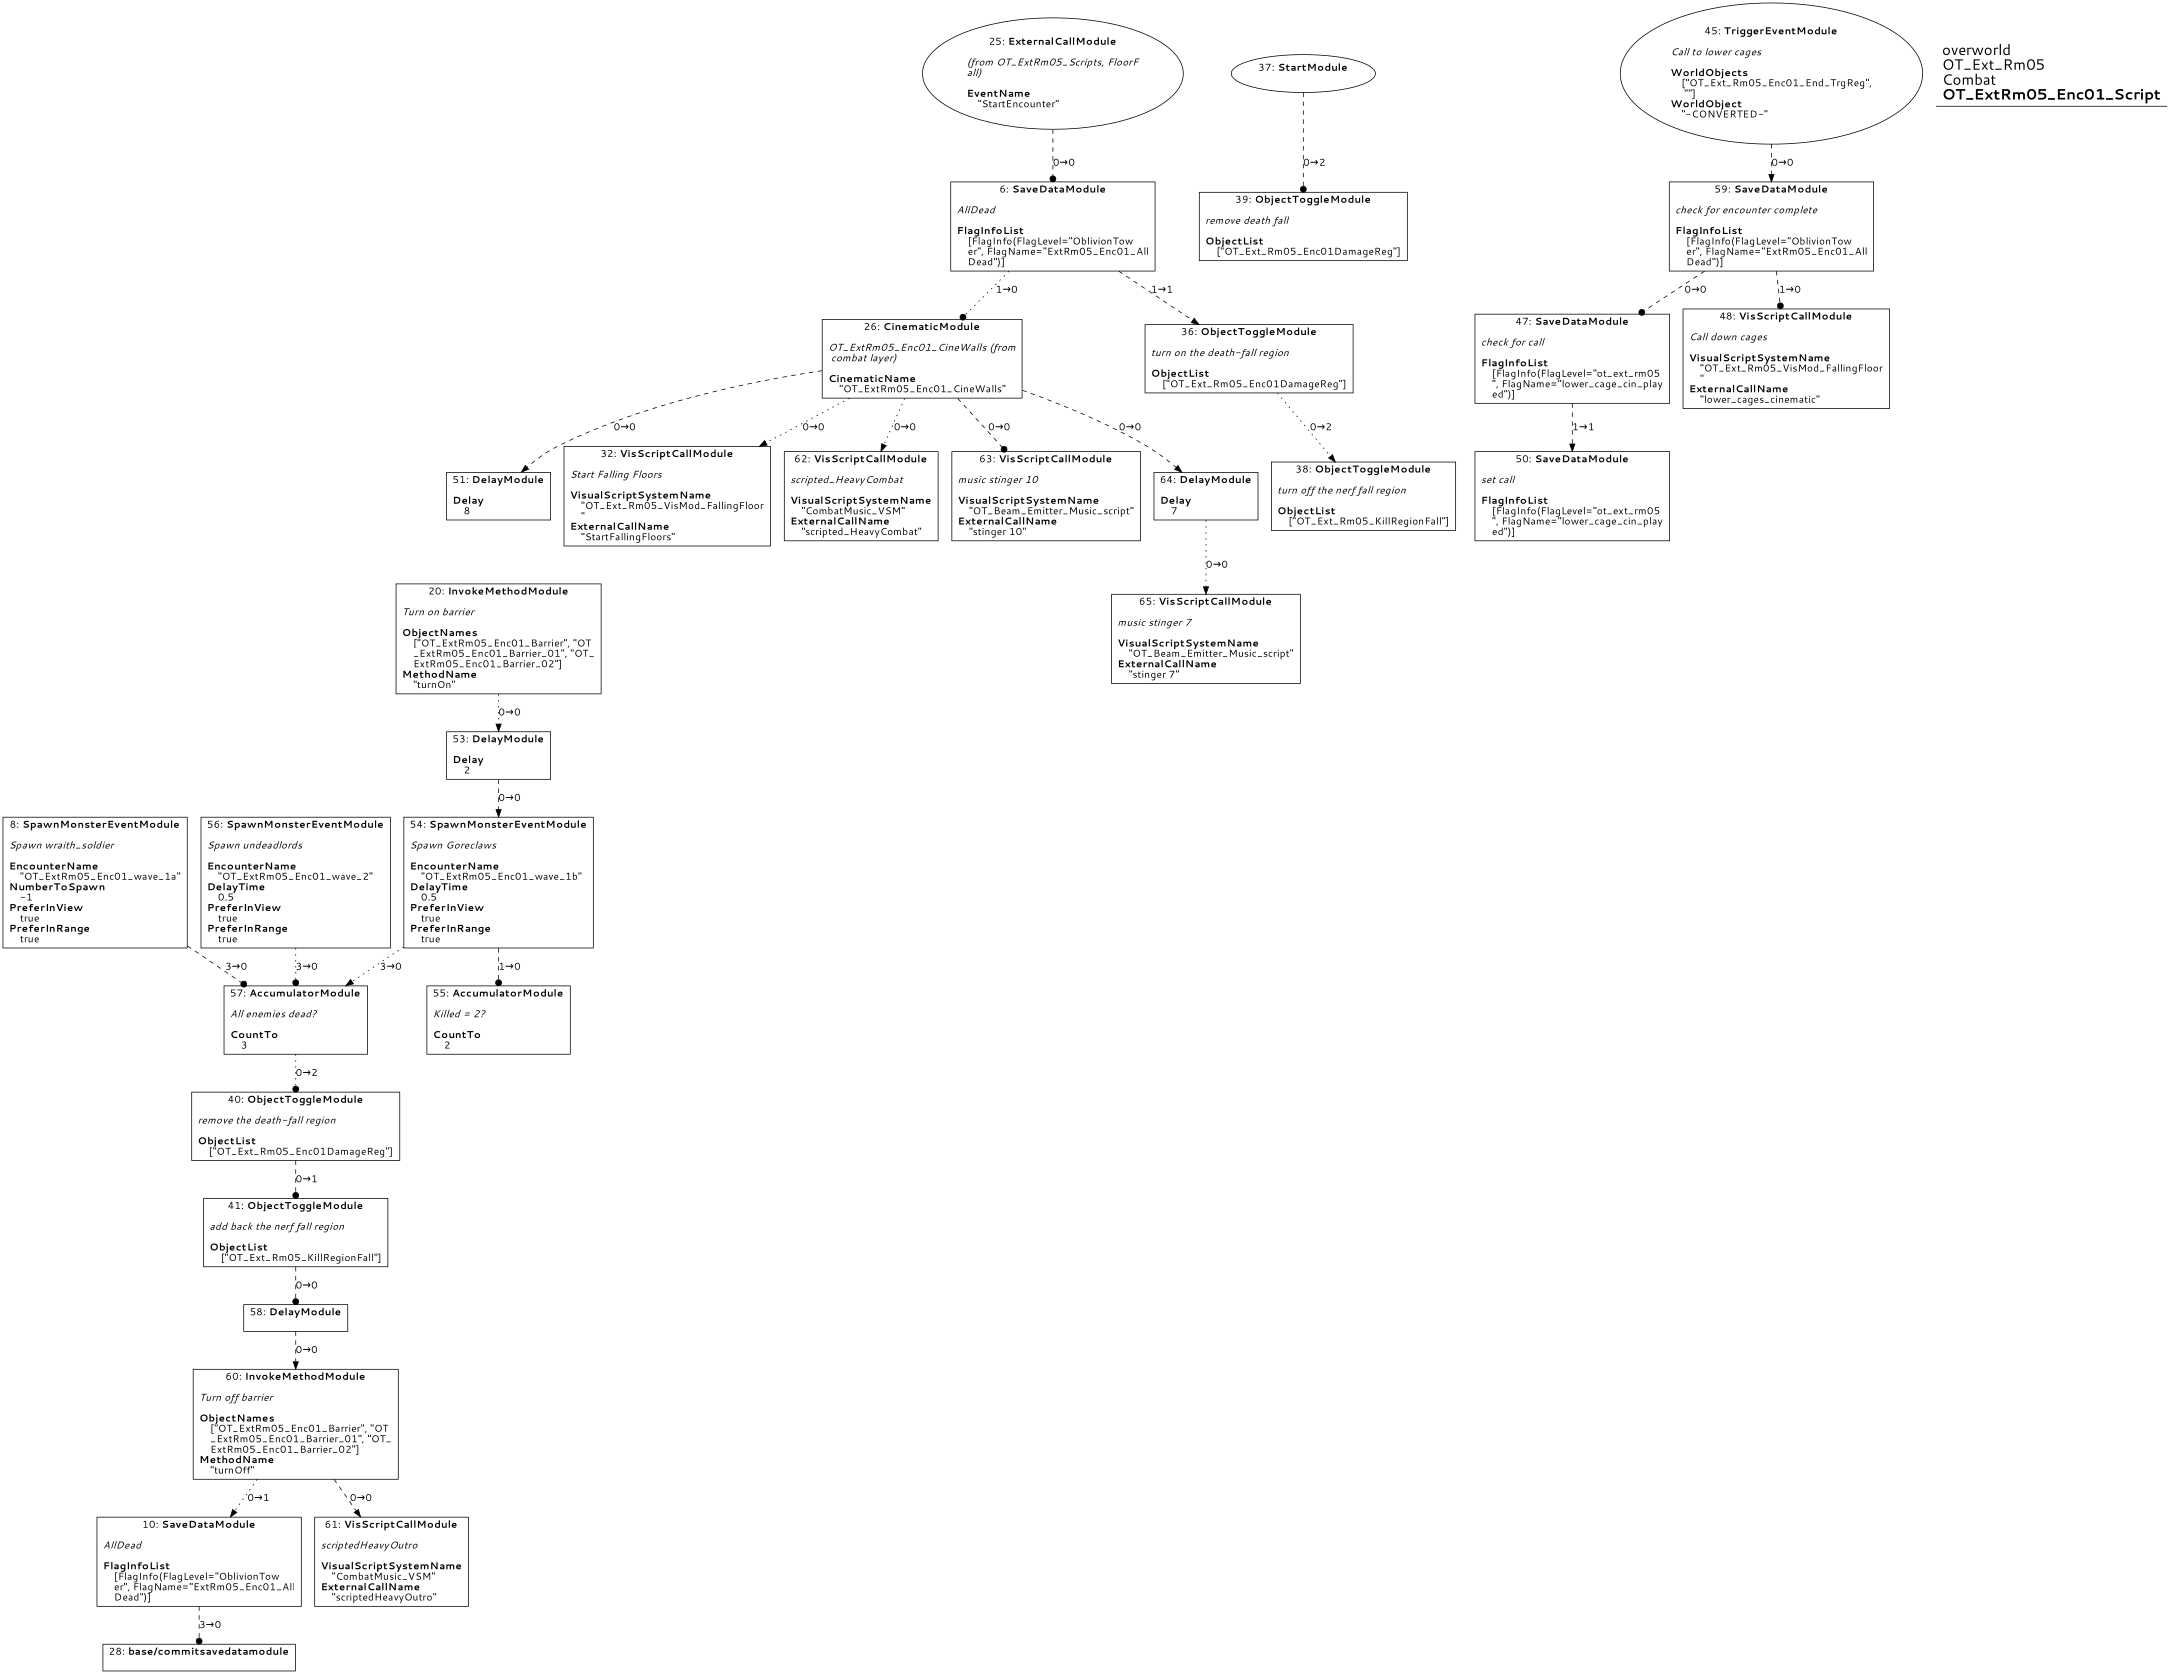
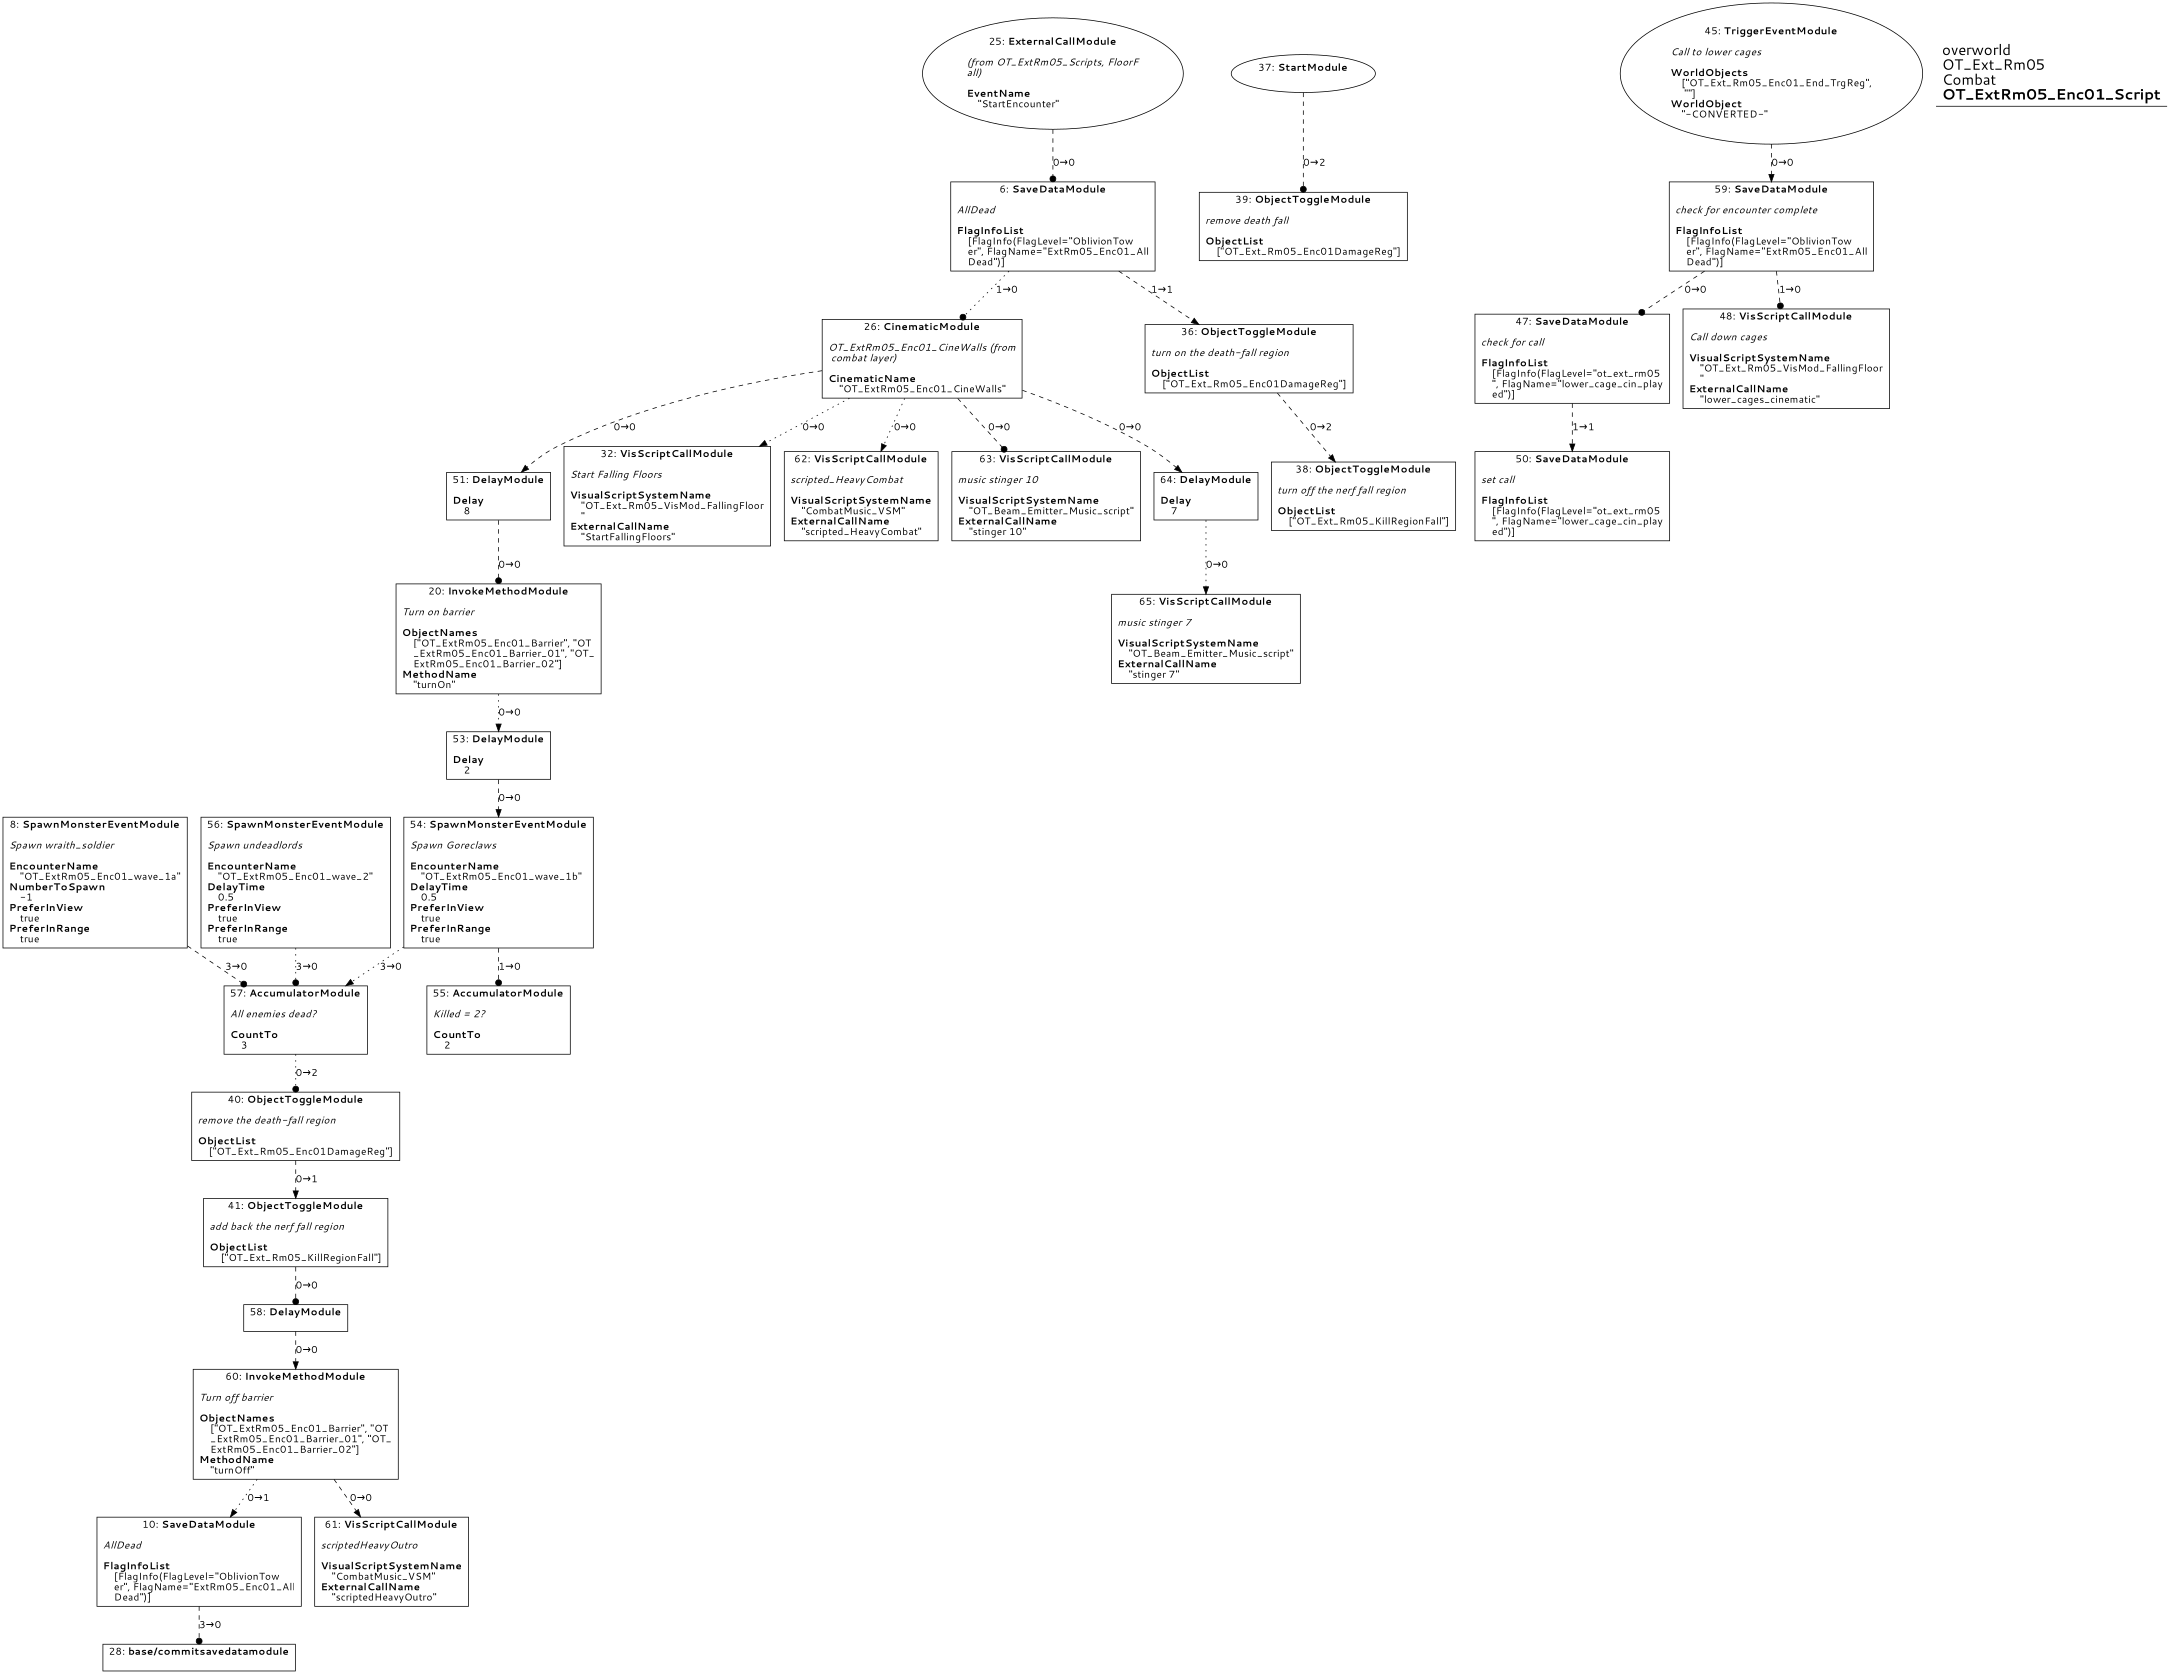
(1304, 425) -> (1304, 425)
none -> (499, 549)
(296, 1176) -> (296, 1176)
